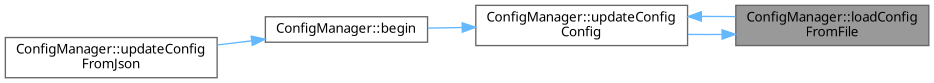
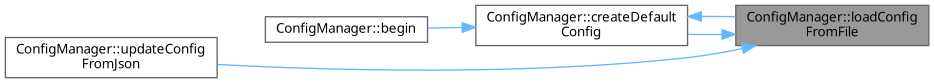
(582, 25) -> (582, 25)
(234, 43) -> (480, 70)
